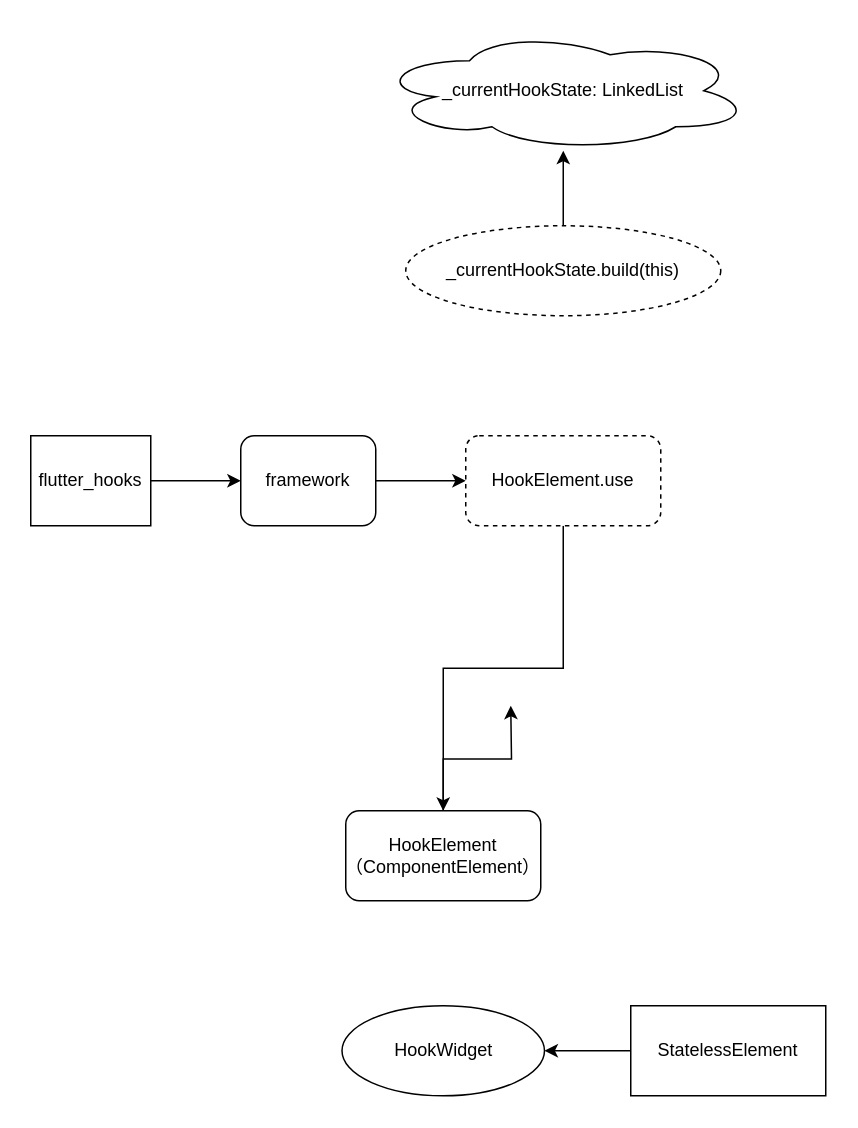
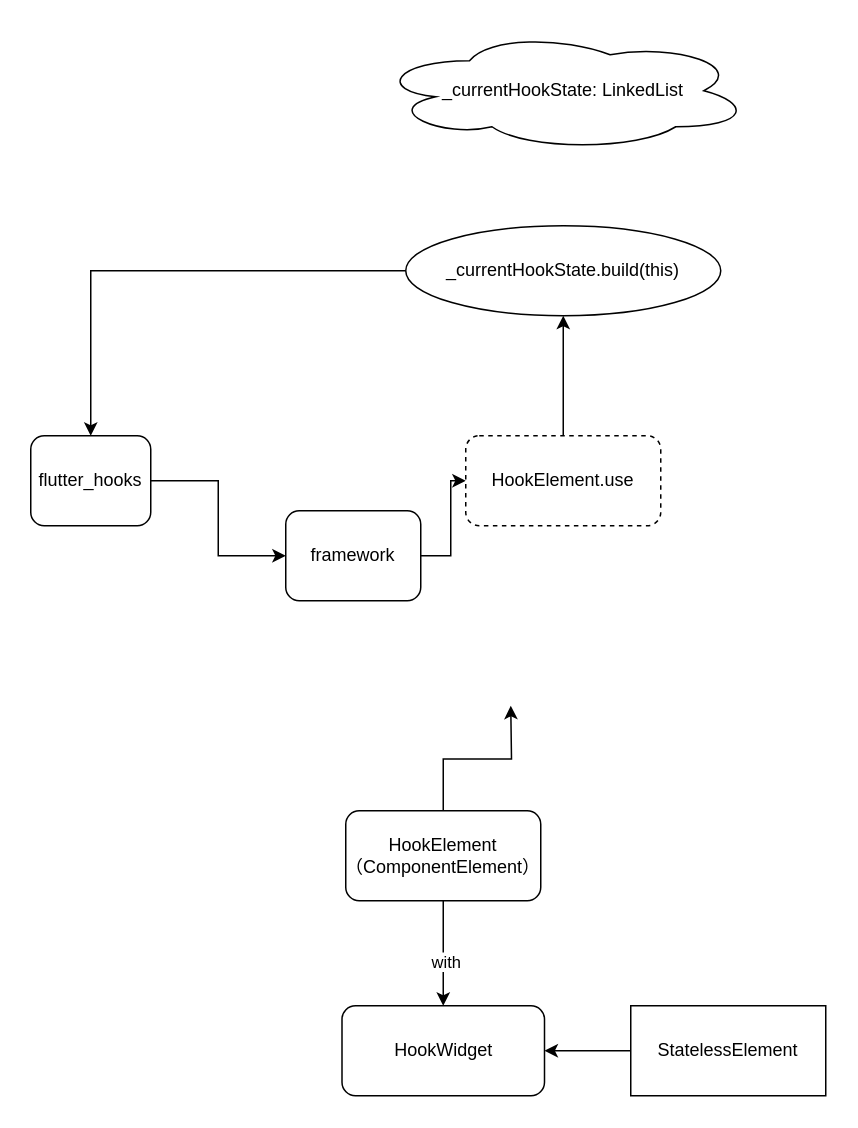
(563, 194) -> (171, 271)
(563, 271) -> (563, 271)
(91, 481) -> (91, 481)
(308, 481) -> (353, 556)
(530, 668) -> (563, 381)
none -> (443, 948)
(443, 1051) -> (443, 1051)
